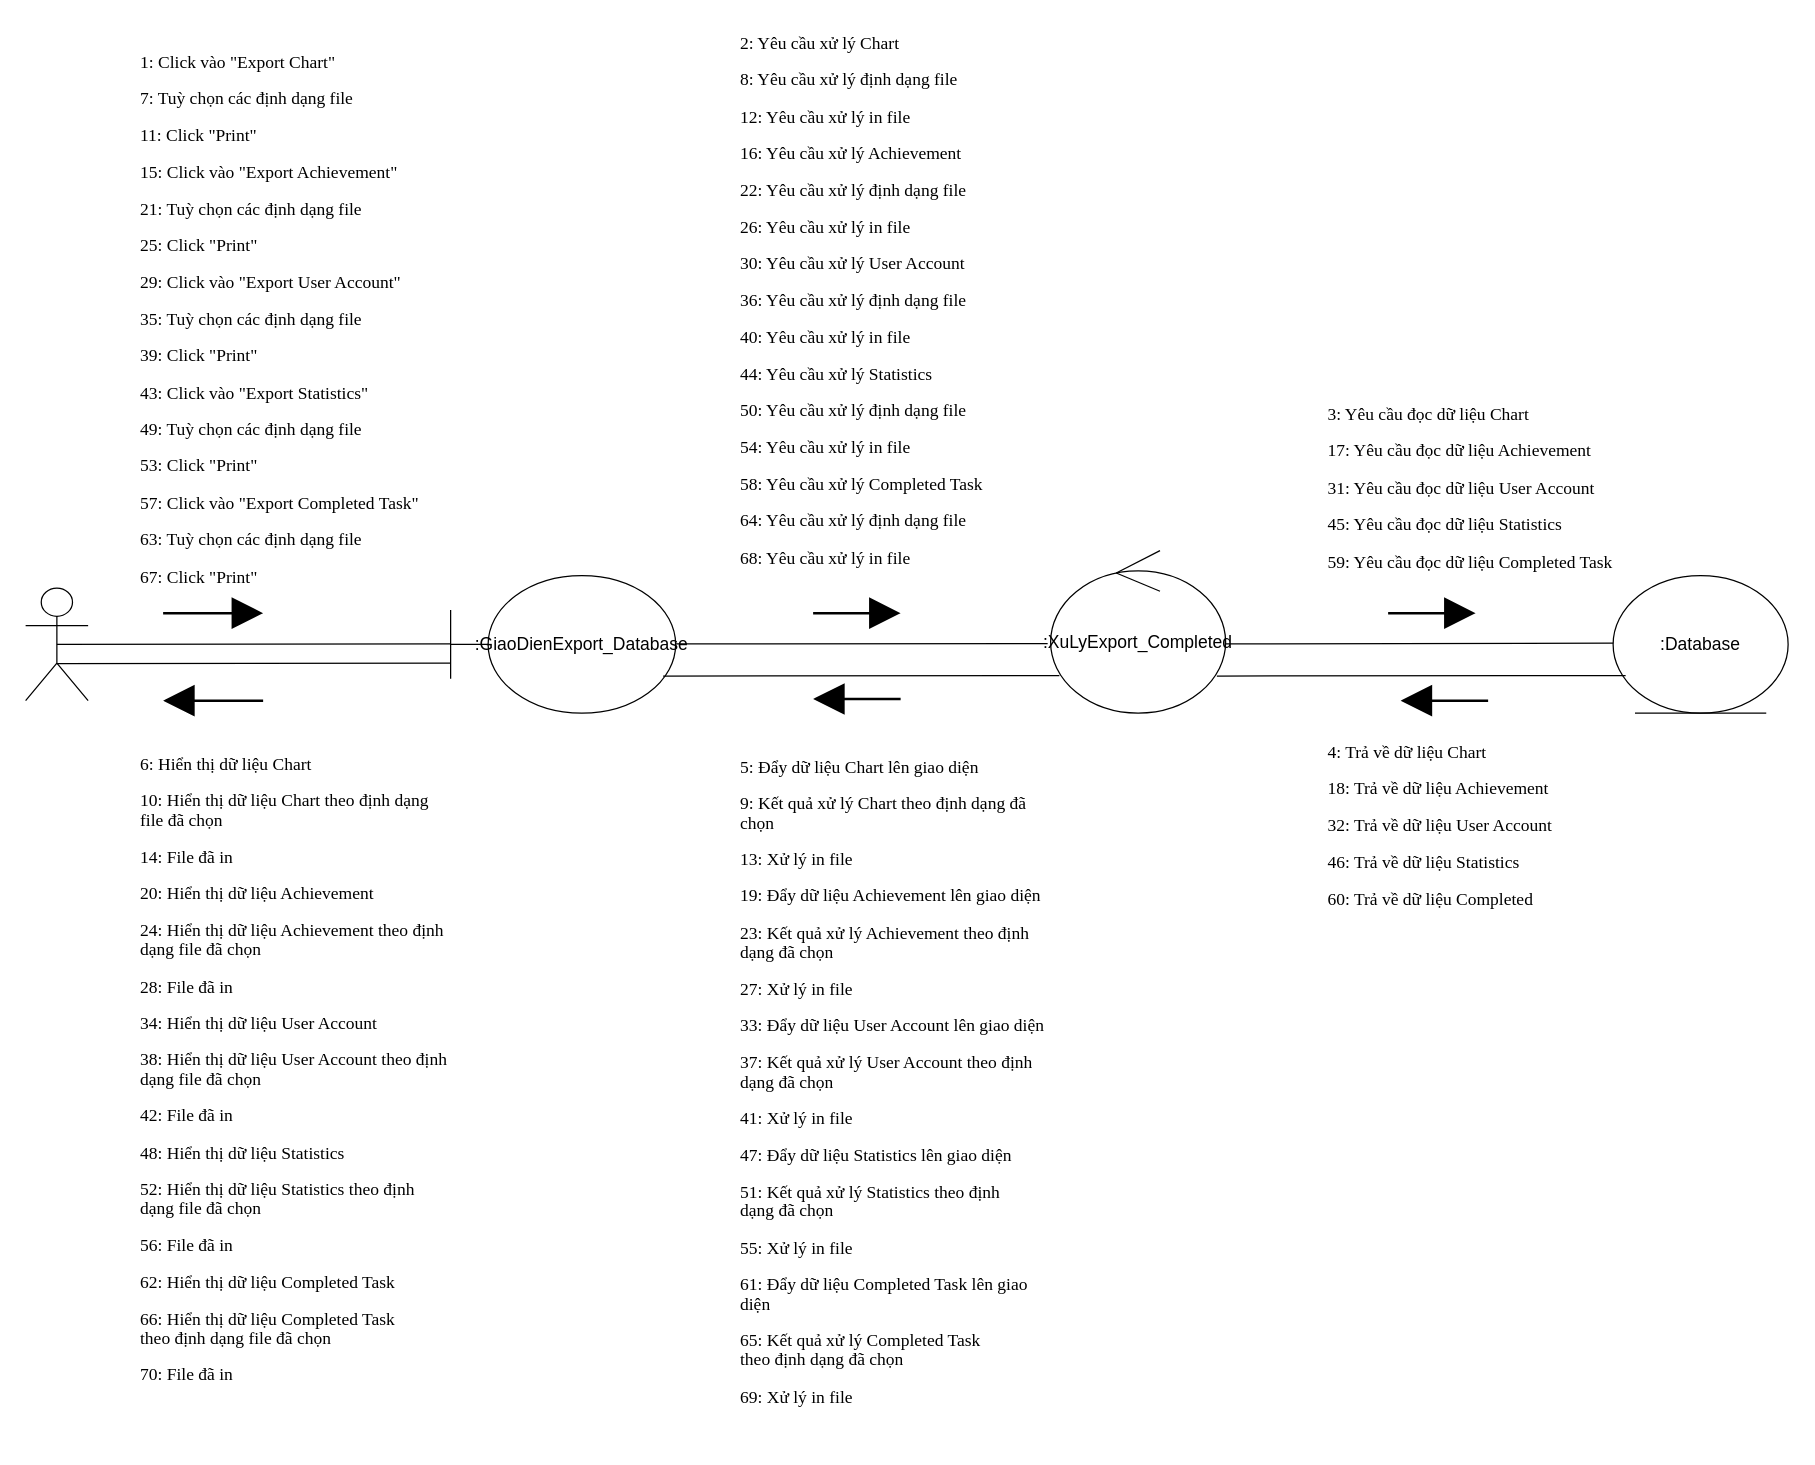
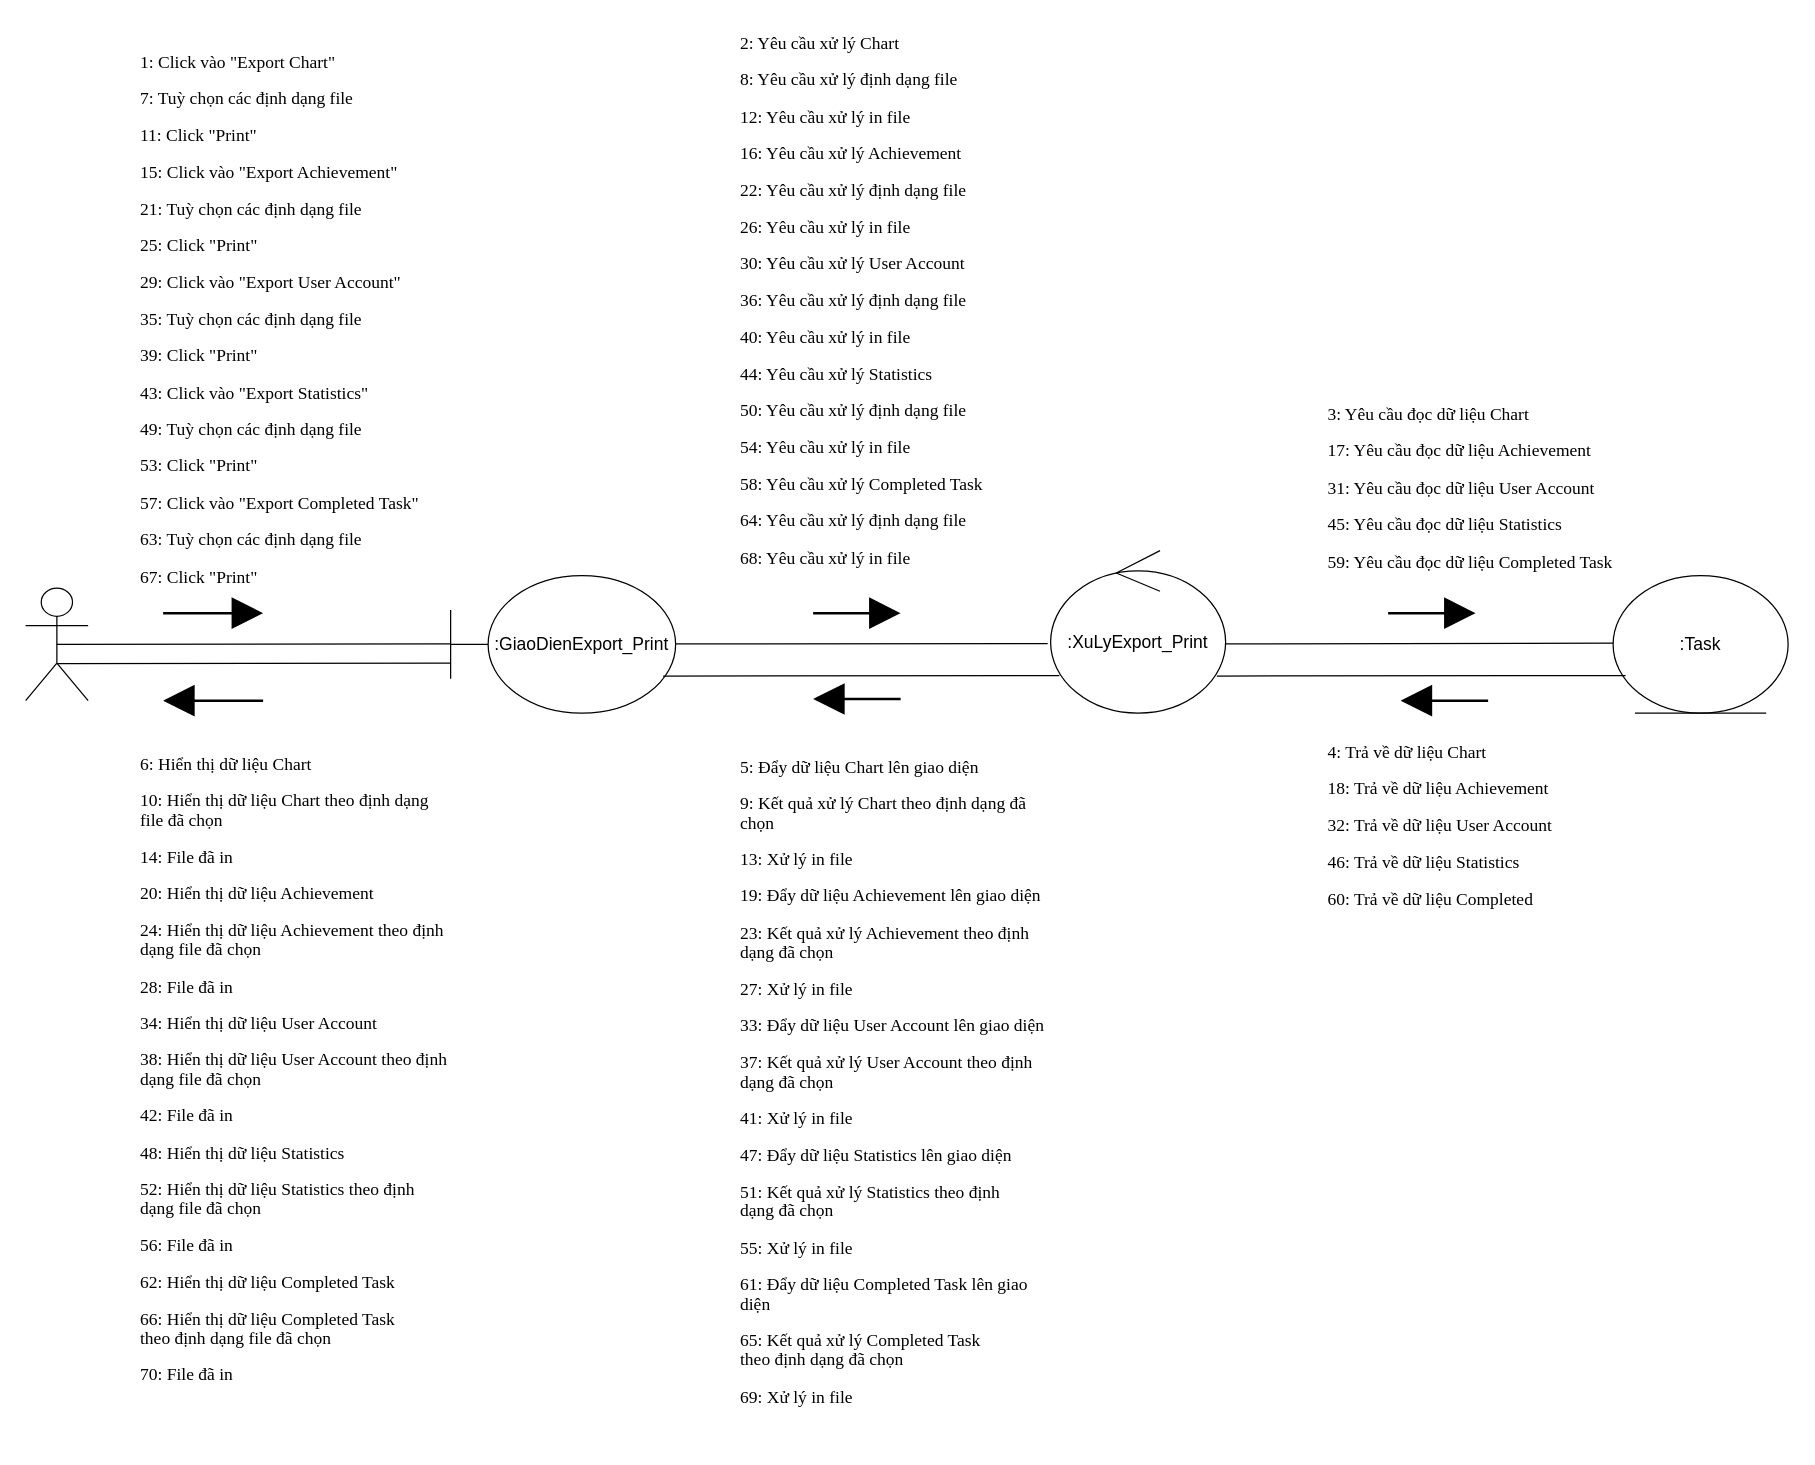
(1138, 642) -> (1138, 642)
(582, 644) -> (582, 644)
(1701, 644) -> (1701, 644)
